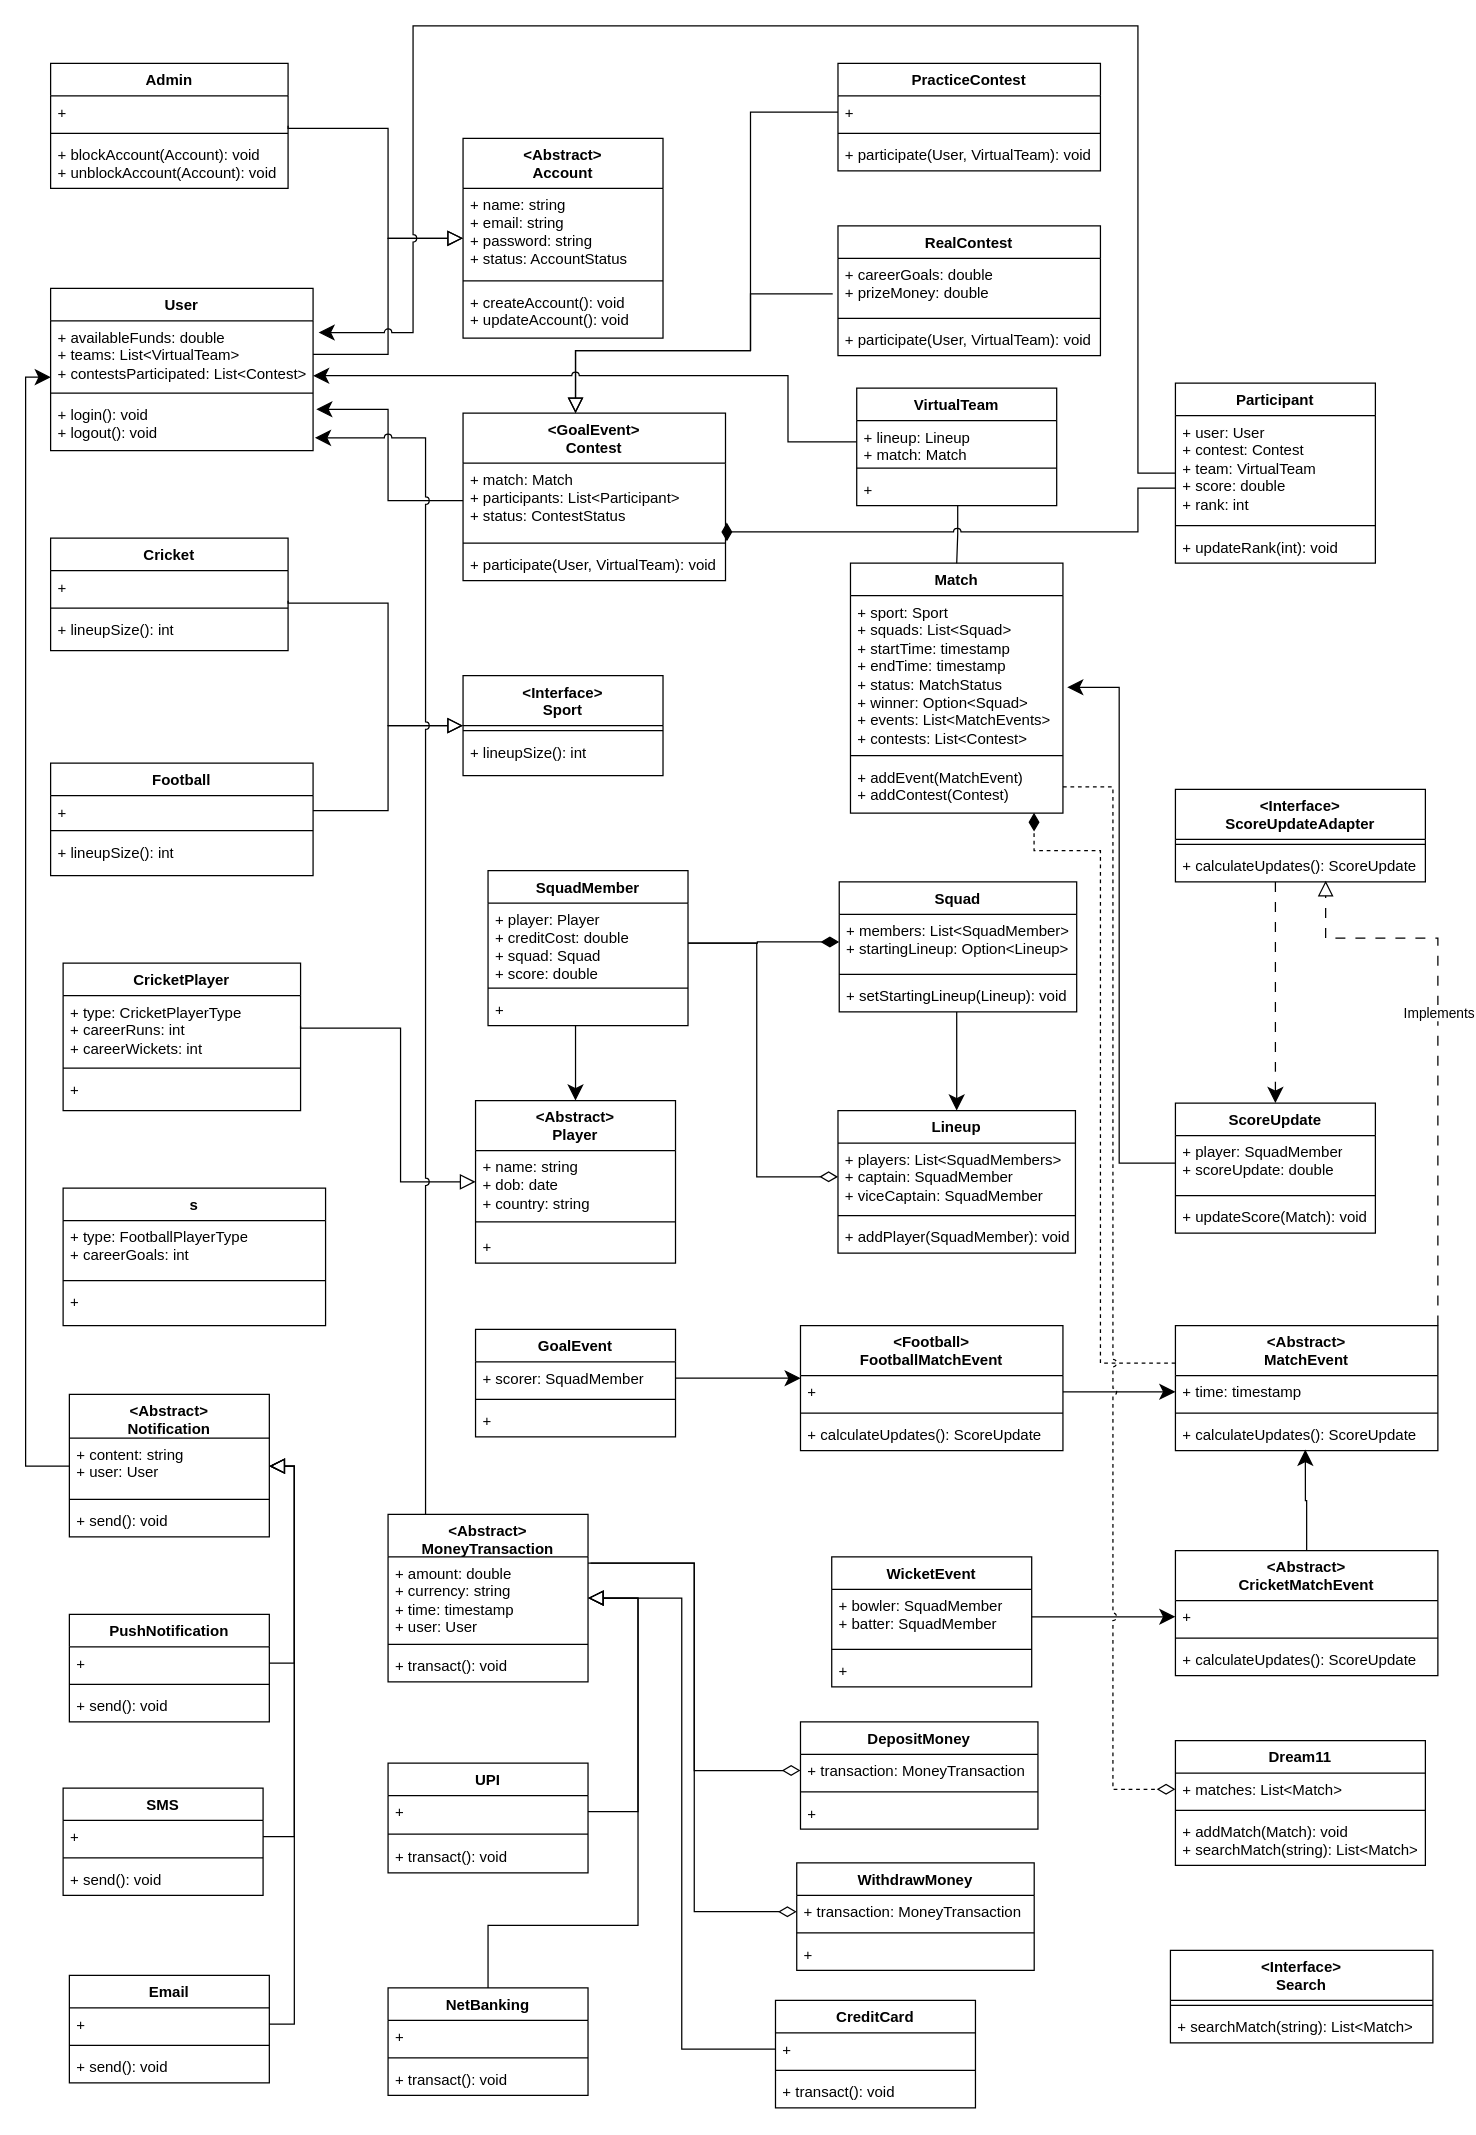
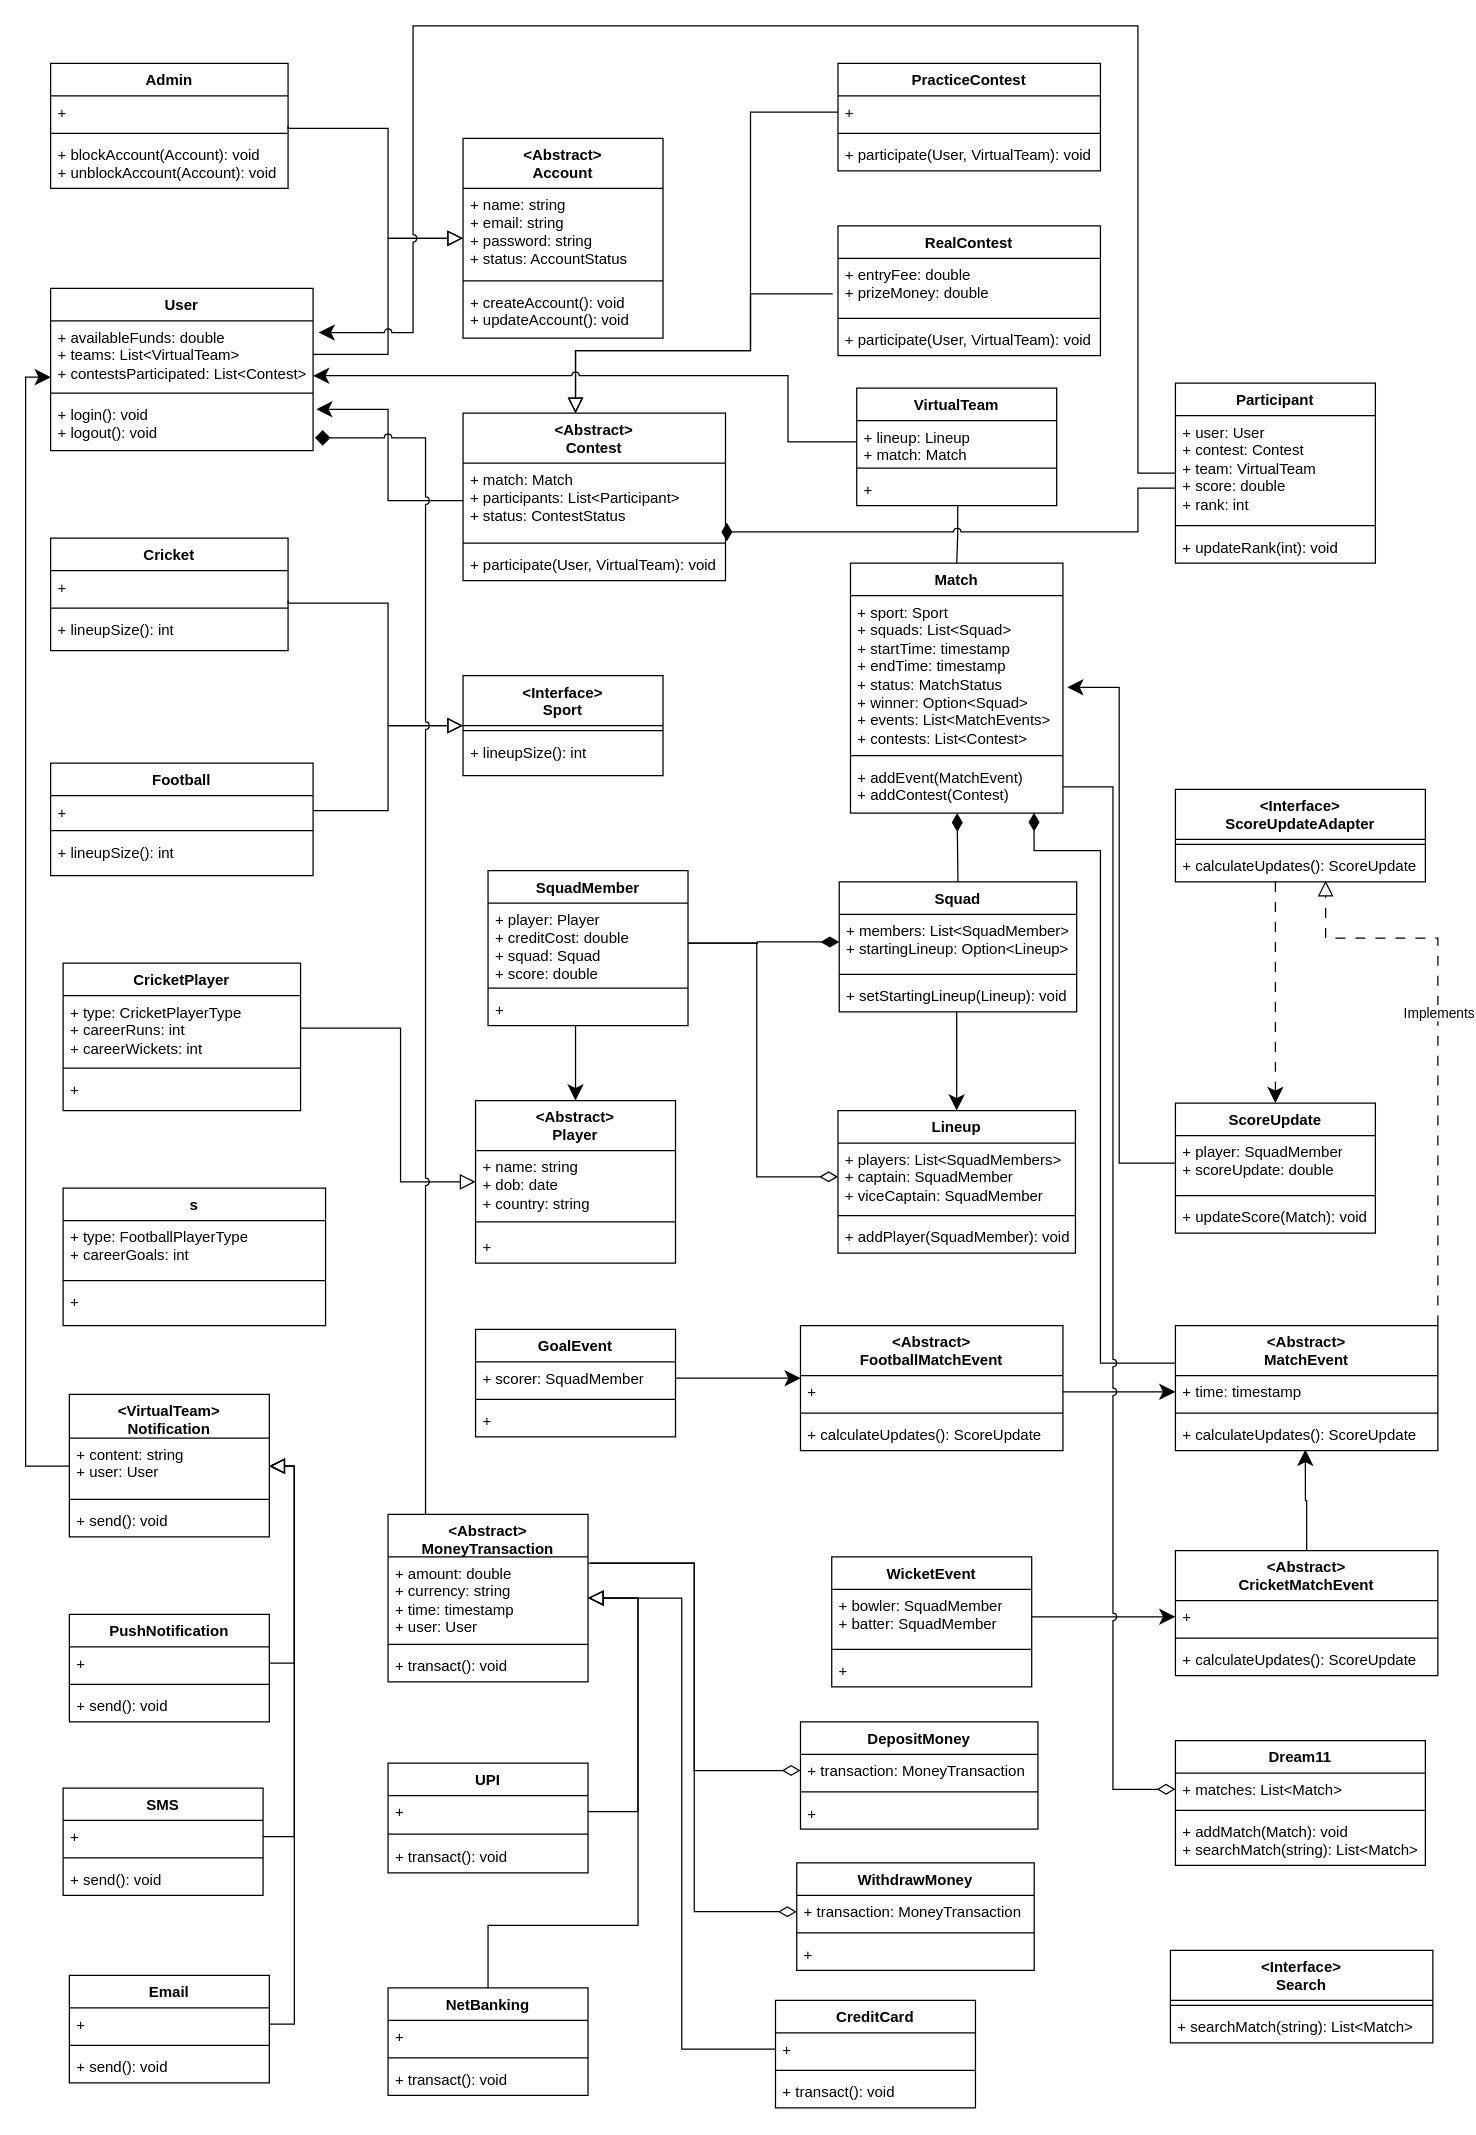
(924, 285) -> (920, 285)
(329, 438) -> (330, 438)
(594, 440) -> (594, 440)
none -> (958, 857)
(1101, 1100) -> (1101, 1100)
(1113, 1291) -> (1113, 1291)
(932, 1352) -> (932, 1352)
(169, 1421) -> (169, 1421)
